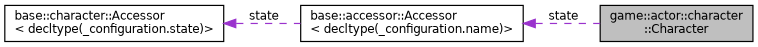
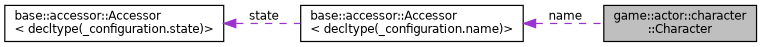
(562, 17) -> (564, 17)
(114, 23) -> (114, 23)
